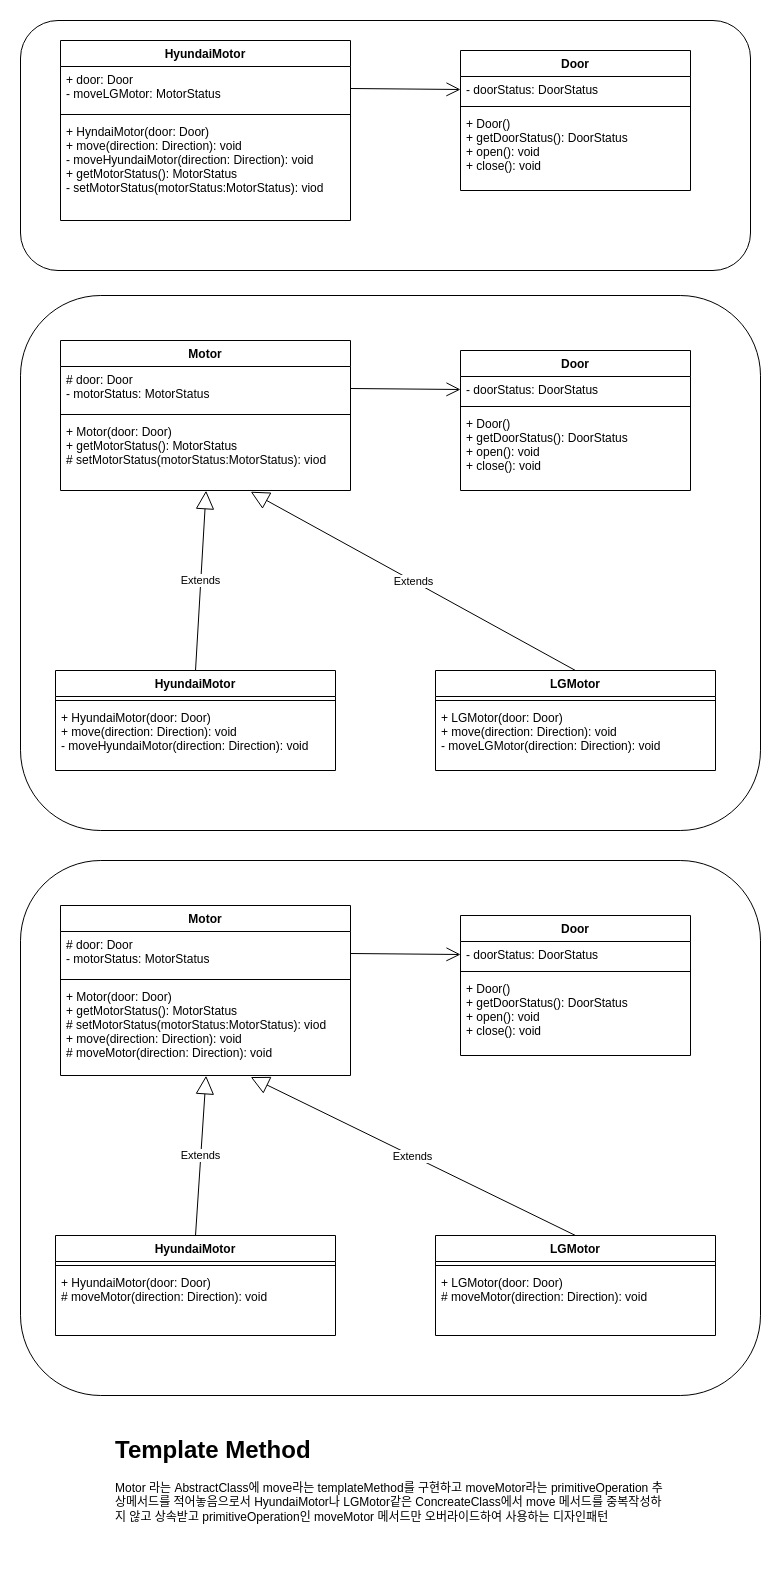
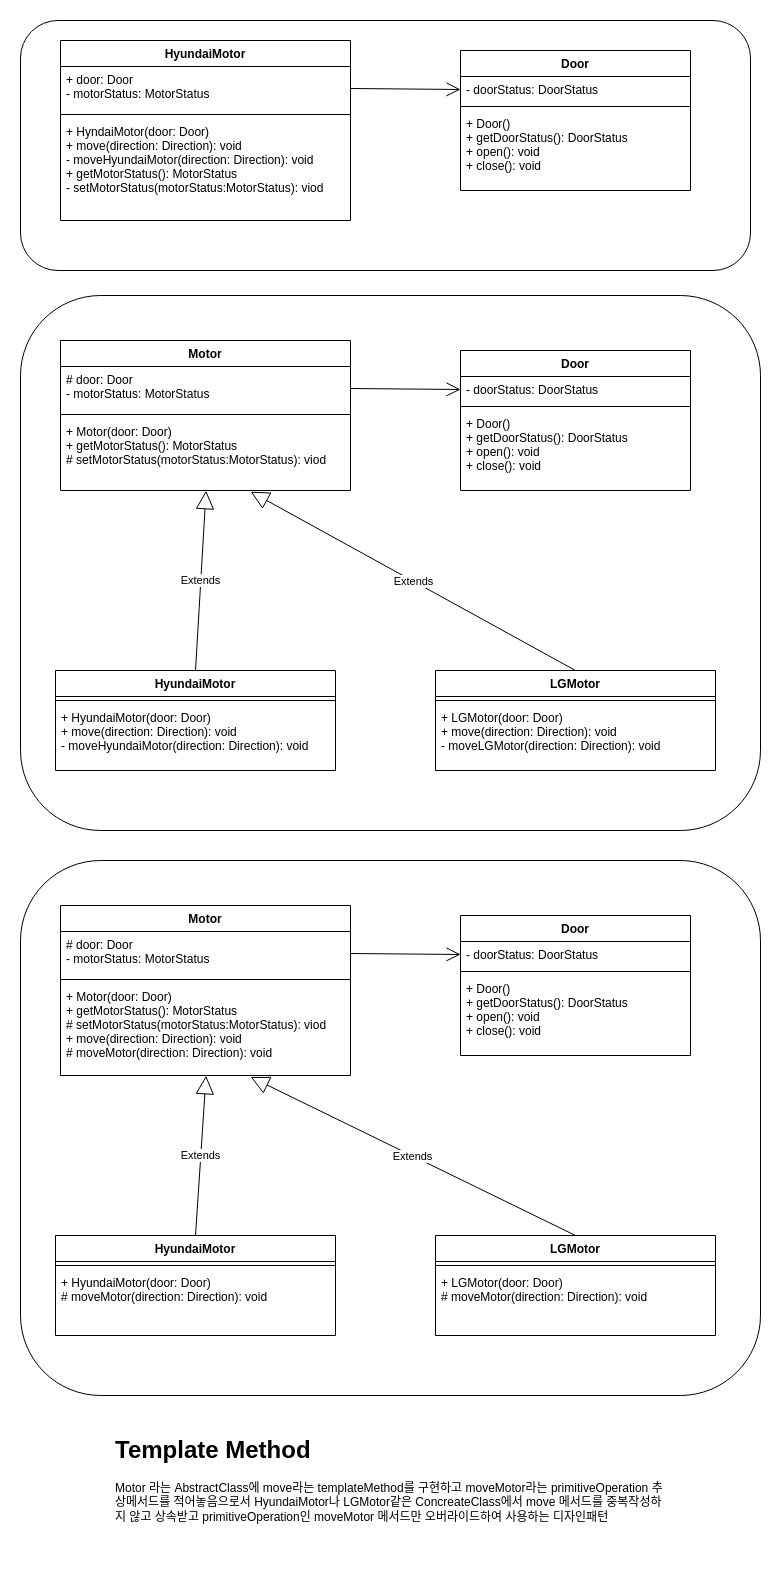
(102, 80) -> (102, 80)
